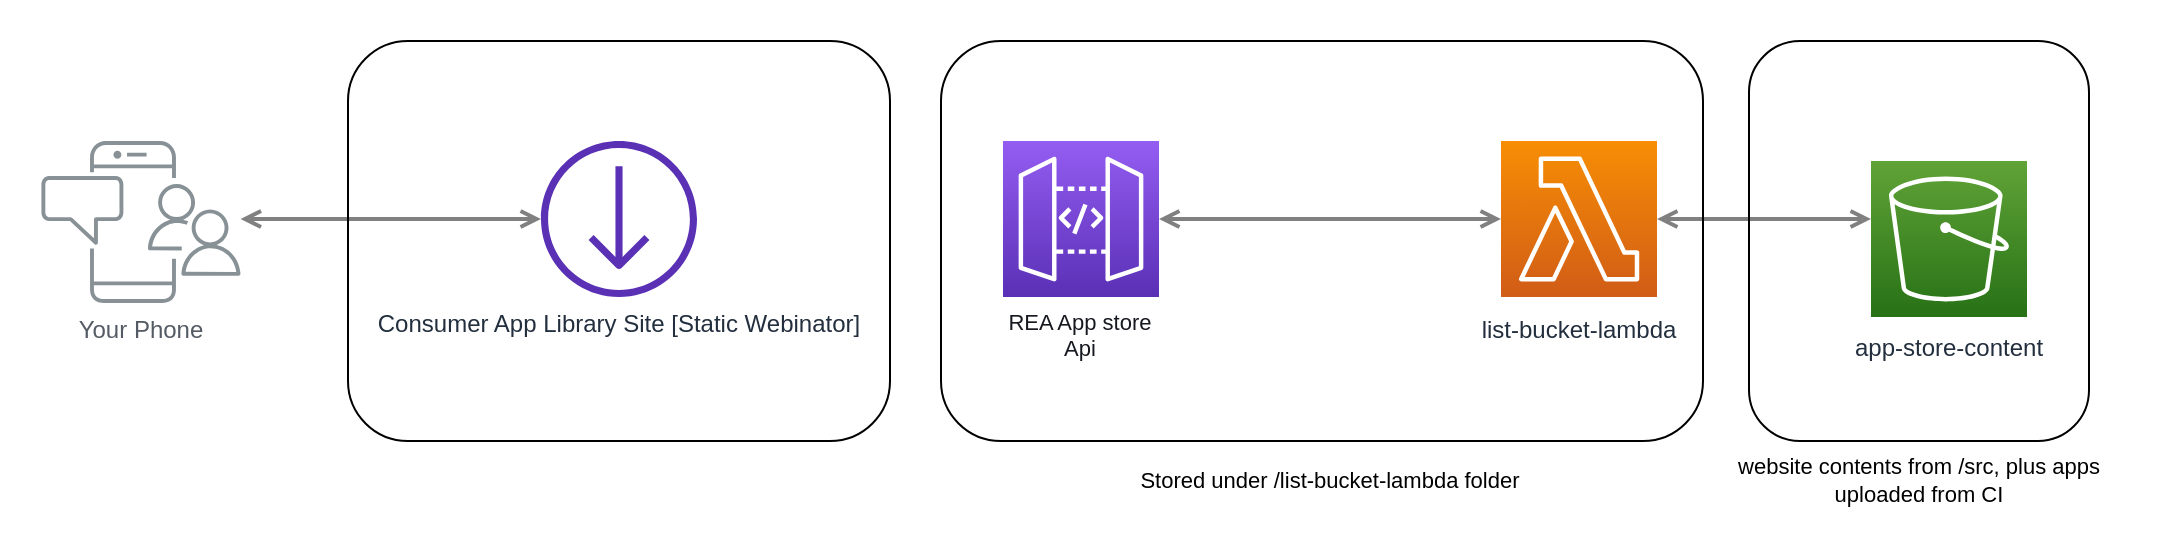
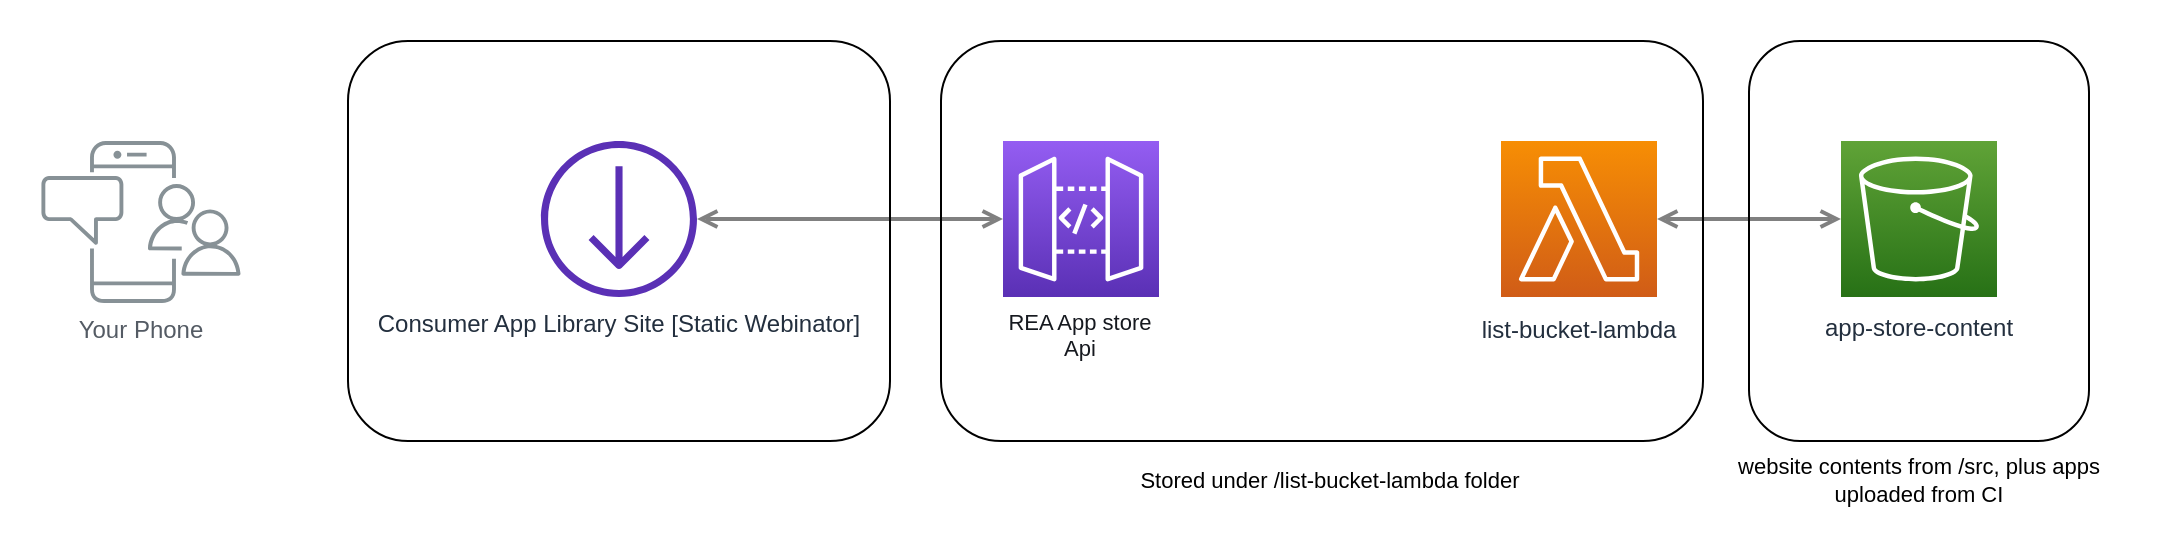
(391, 219) -> none
none -> (850, 219)
(1330, 219) -> none
(1949, 239) -> (1919, 219)
